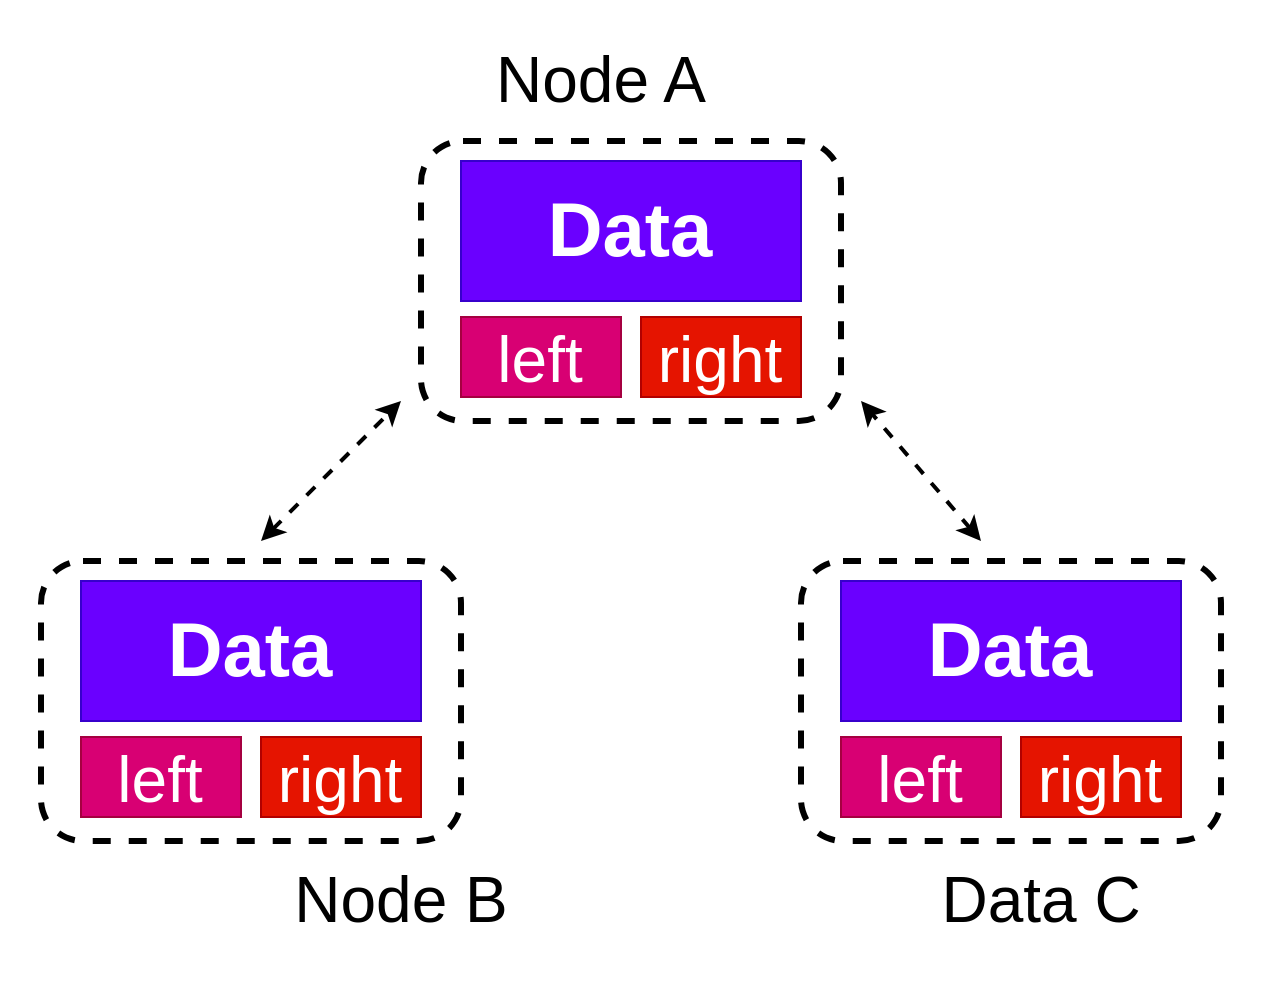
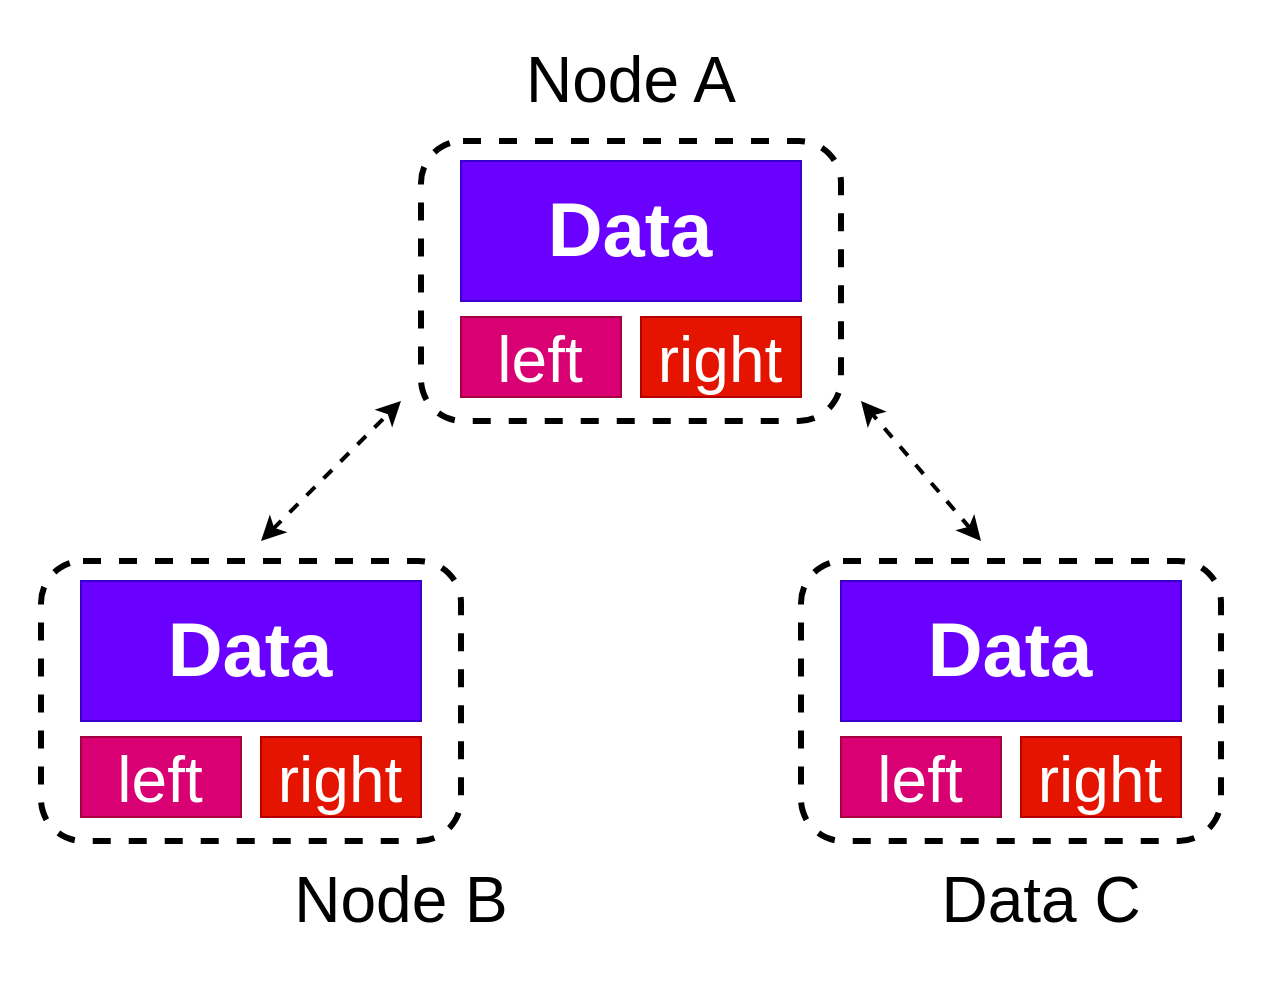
(601, 81) -> (631, 81)
